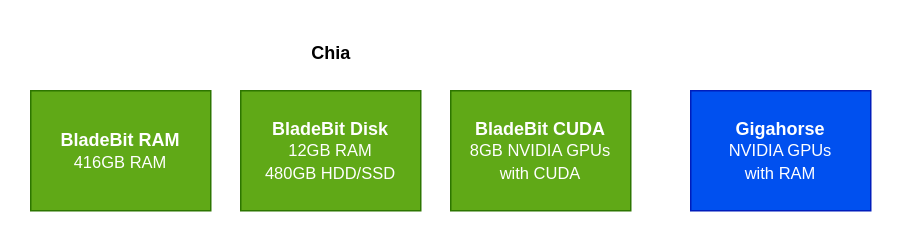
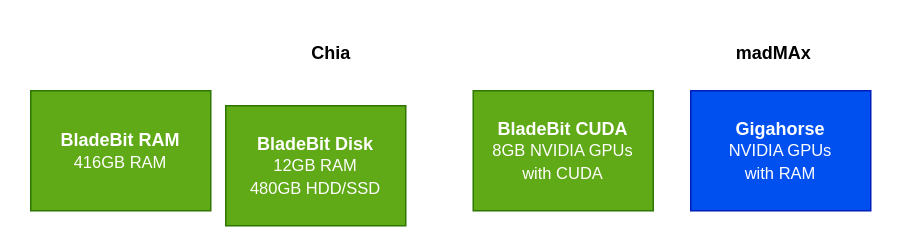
none -> (773, 53)
(331, 151) -> (316, 166)
(541, 151) -> (563, 151)
